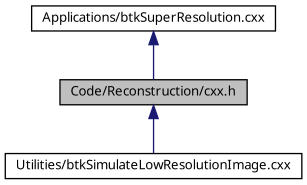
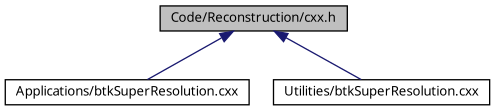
(154, 62) -> (184, 59)
(154, 166) -> (382, 92)
